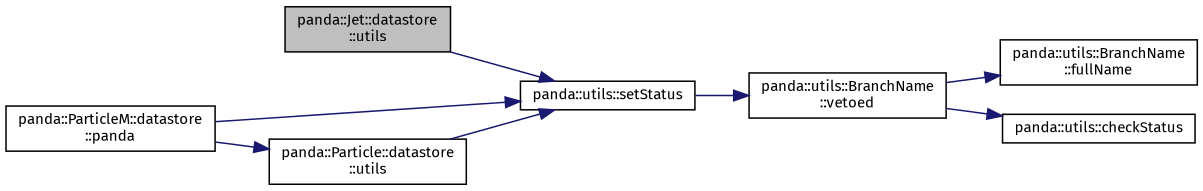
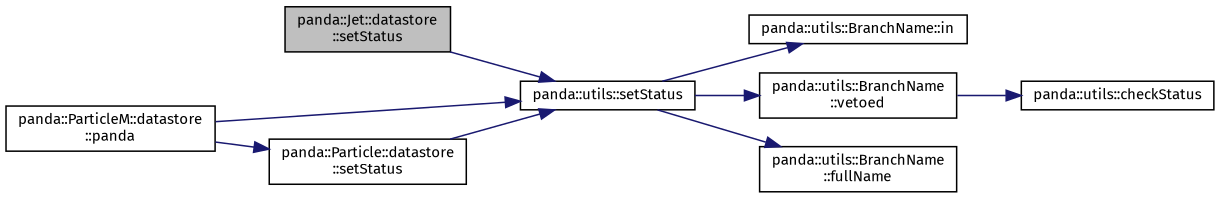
(368, 29) -> (368, 29)
none -> (858, 29)
(966, 80) -> (712, 126)
(368, 162) -> (368, 162)
